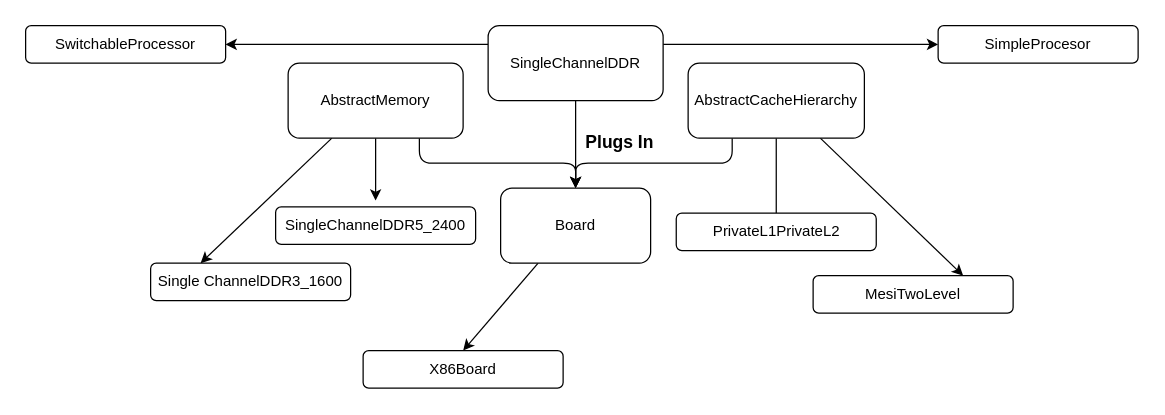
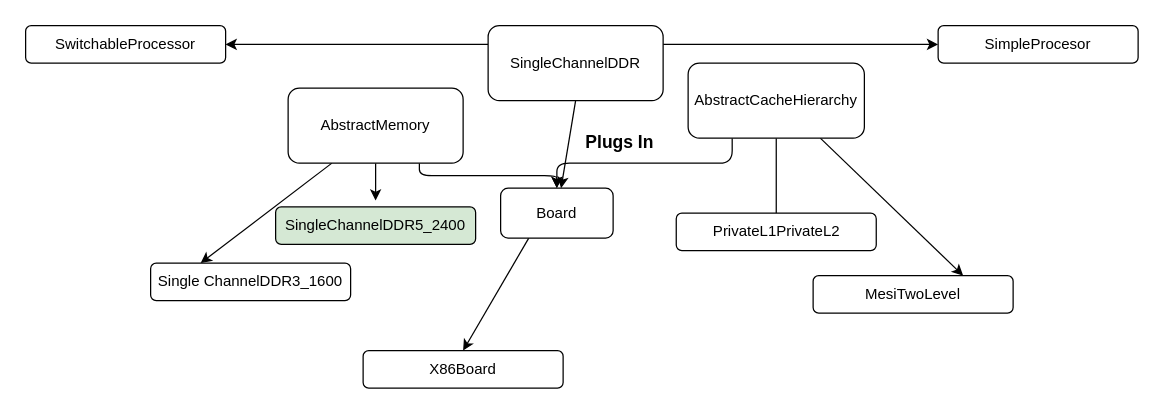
(376, 101) -> (376, 126)
(376, 226) -> (376, 226)
(576, 226) -> (557, 213)
